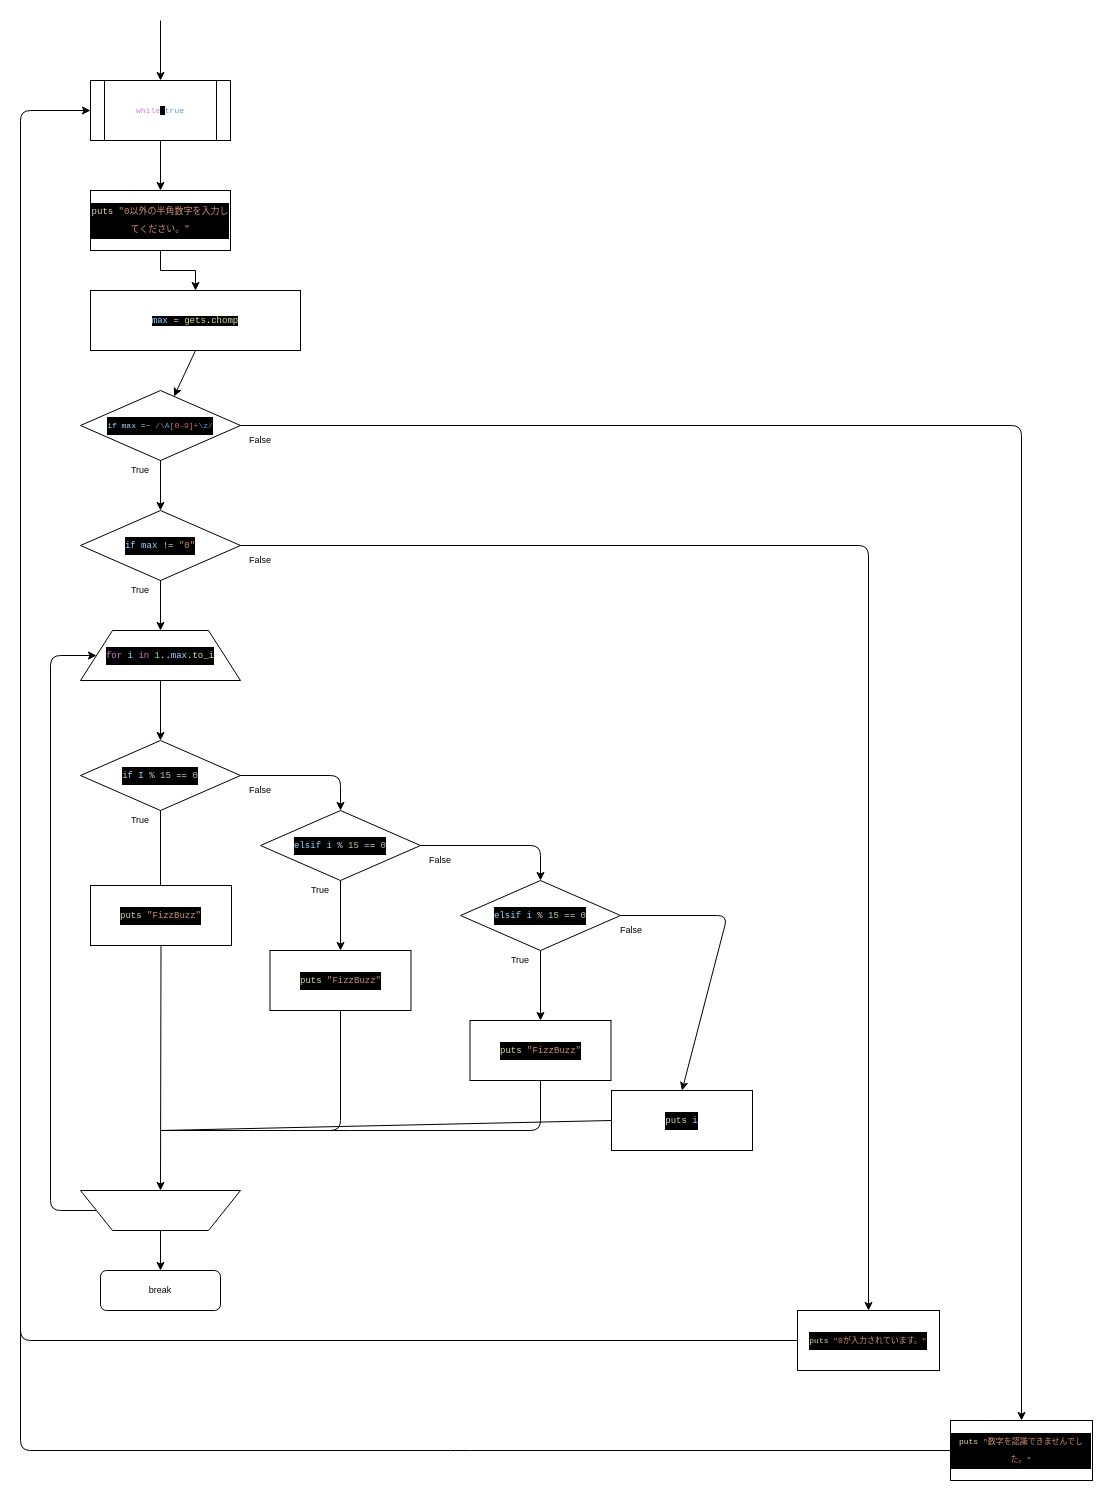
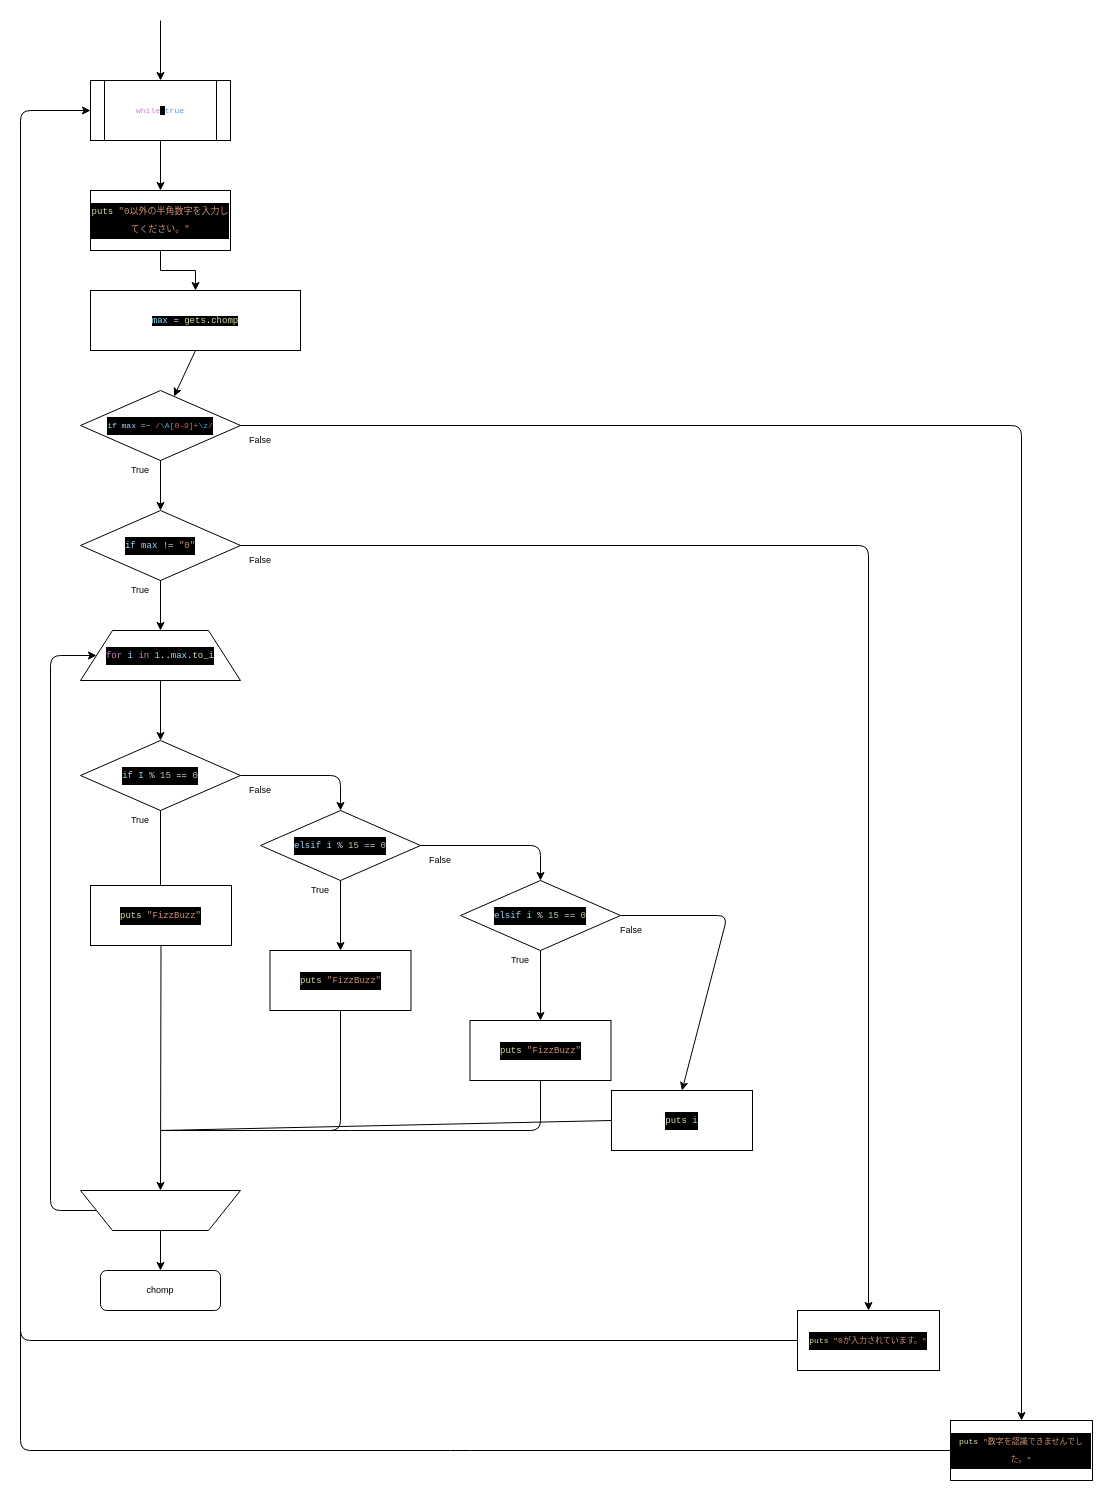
(161, 1291) -> (161, 1291)
